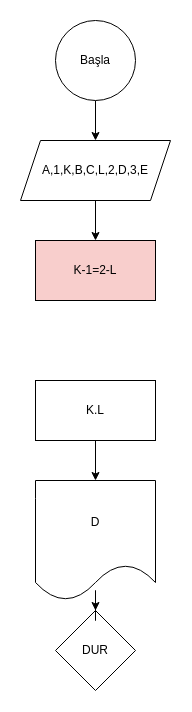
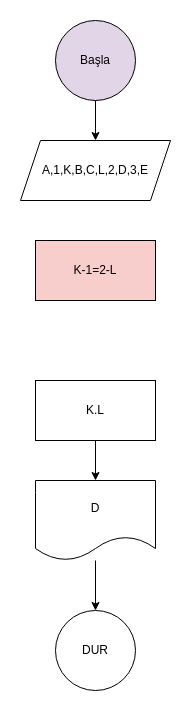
(96, 61) -> (96, 61)
(96, 217) -> none
(96, 541) -> (96, 521)
(96, 651) -> (96, 651)
